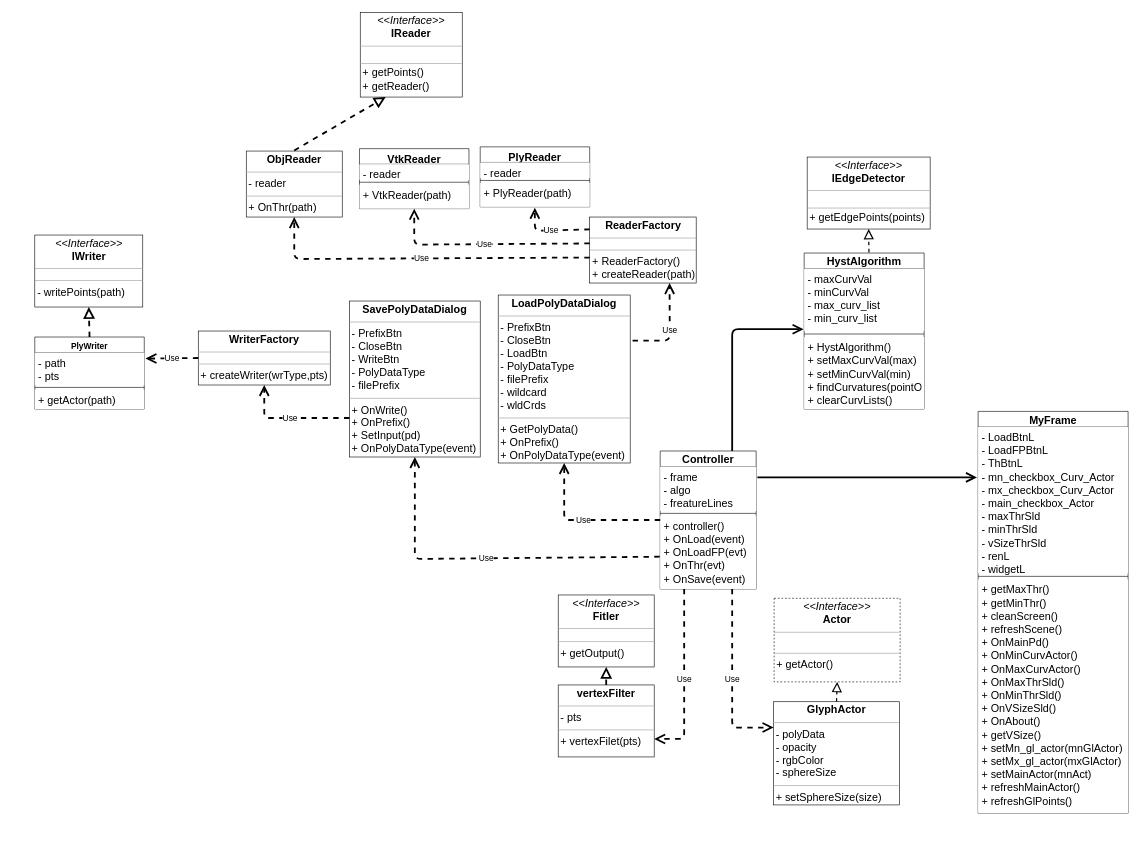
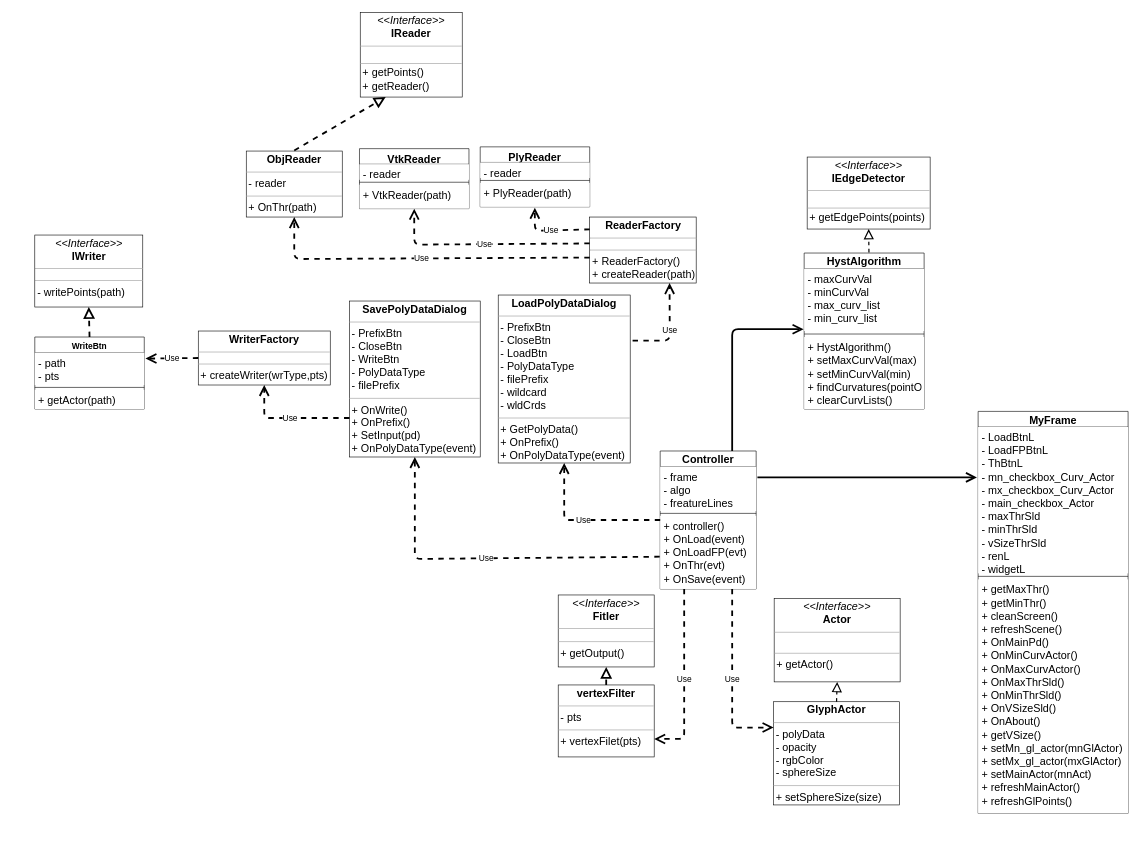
(89, 346) -> (89, 346)
(837, 640) -> (837, 640)
